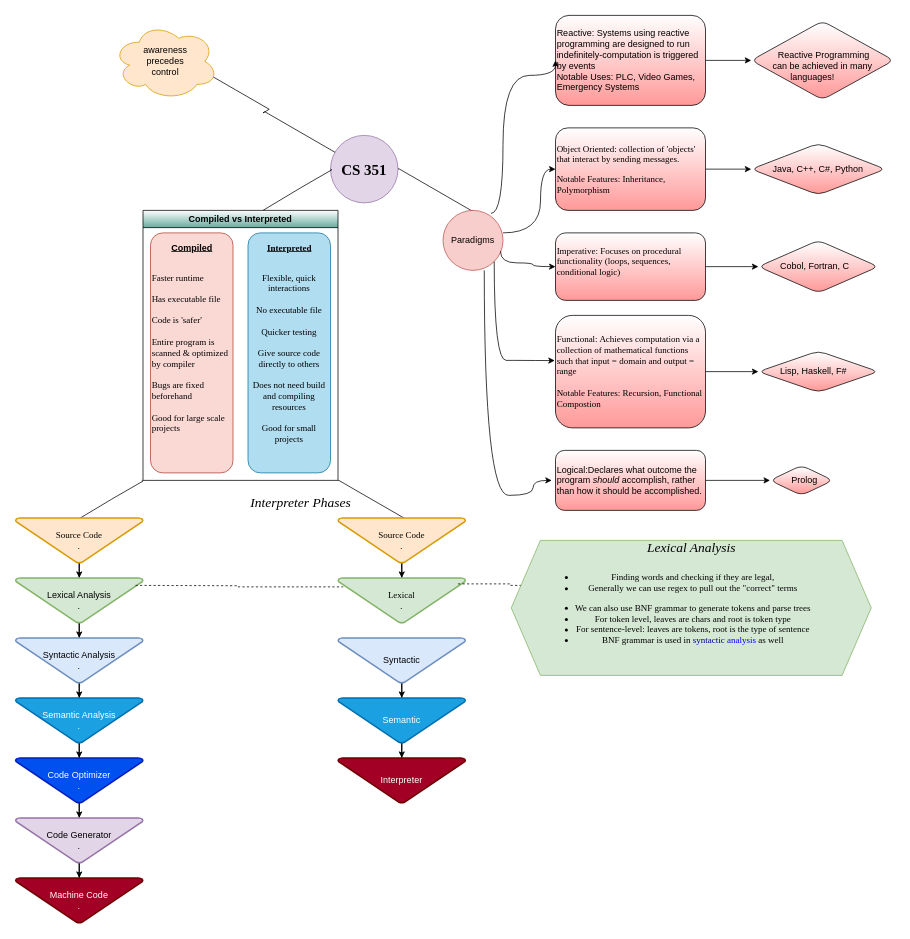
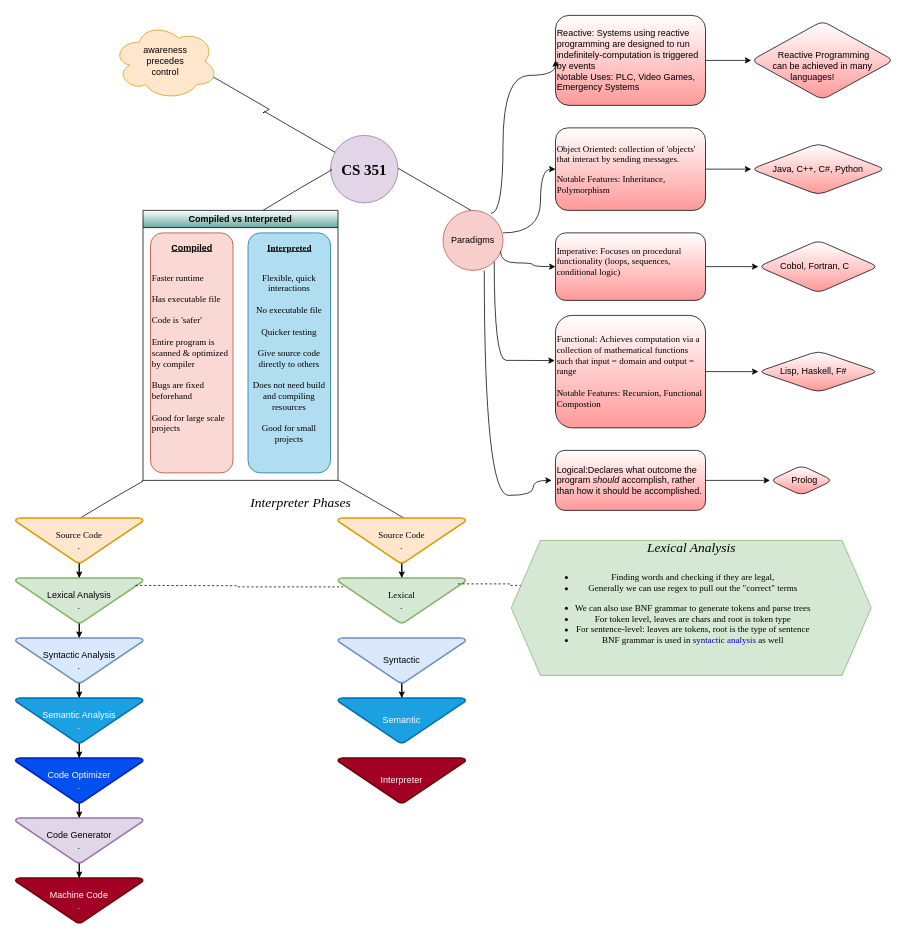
(402, 753) -> none
